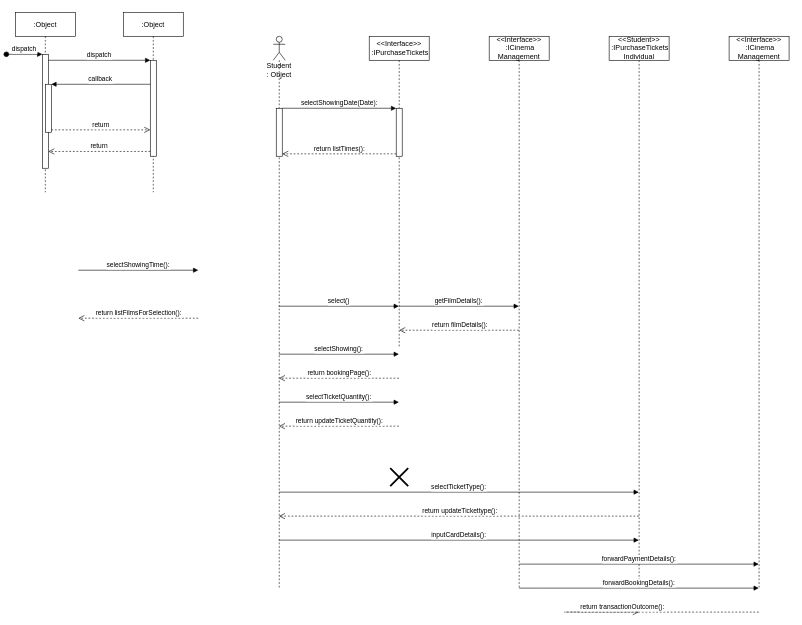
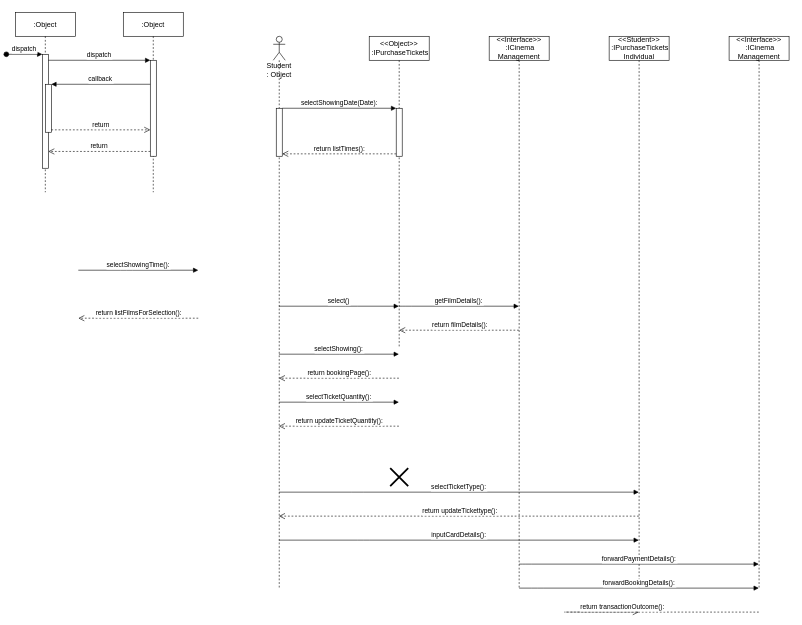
(399, 48) -> (399, 48)
